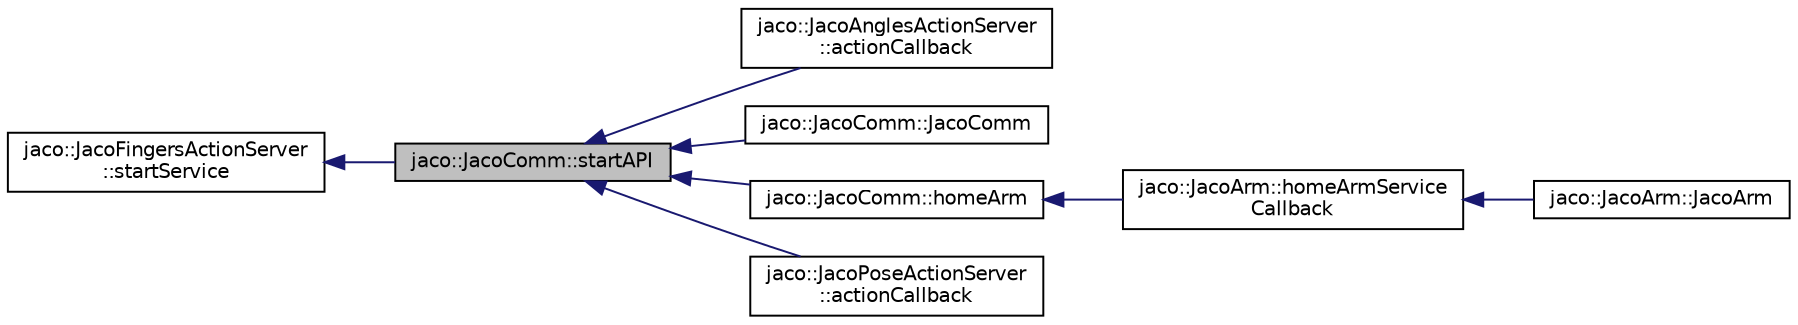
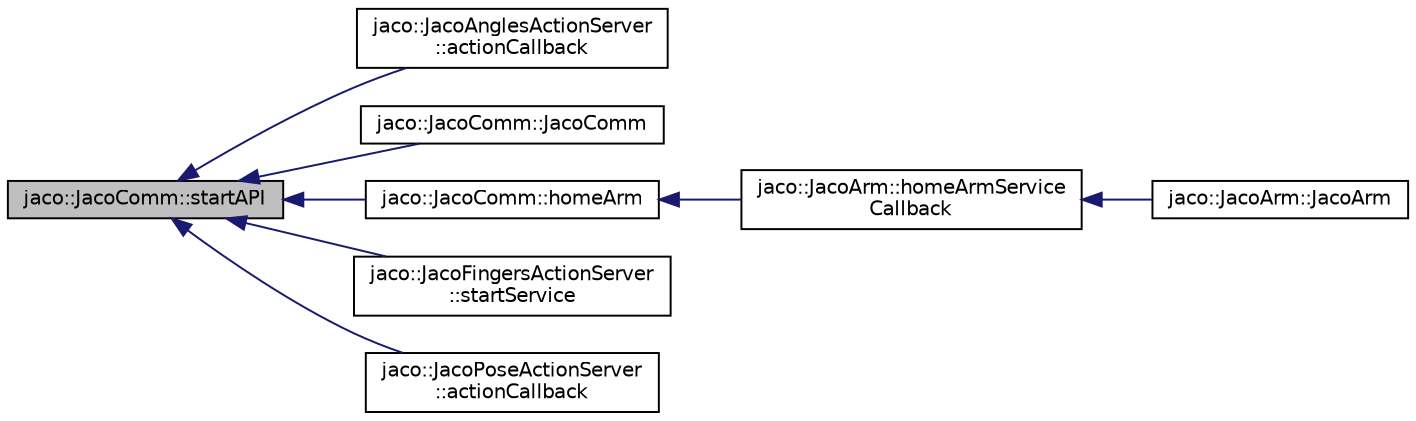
(370, 162) -> (316, 240)
